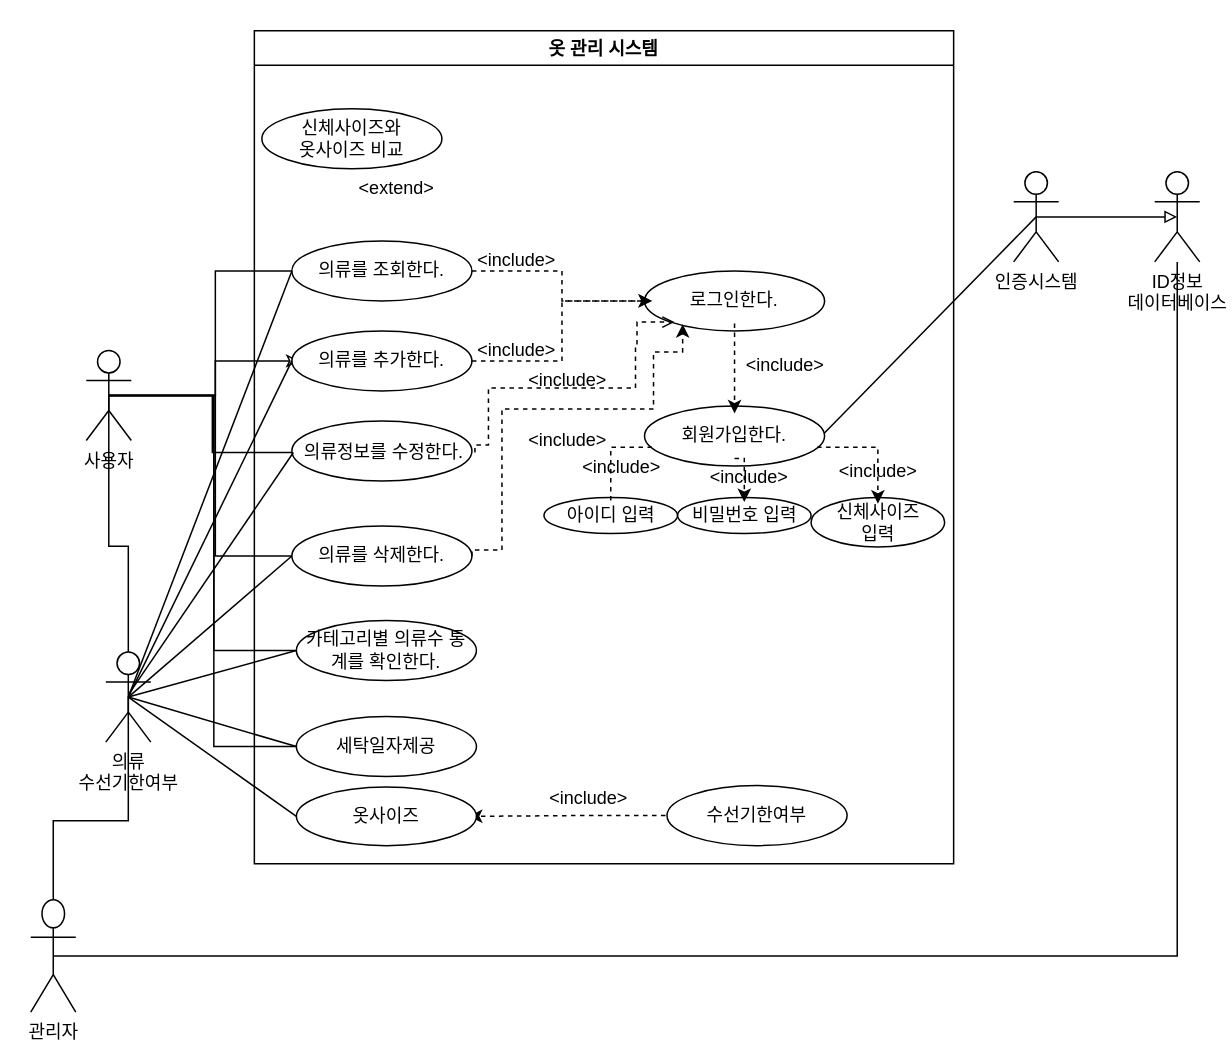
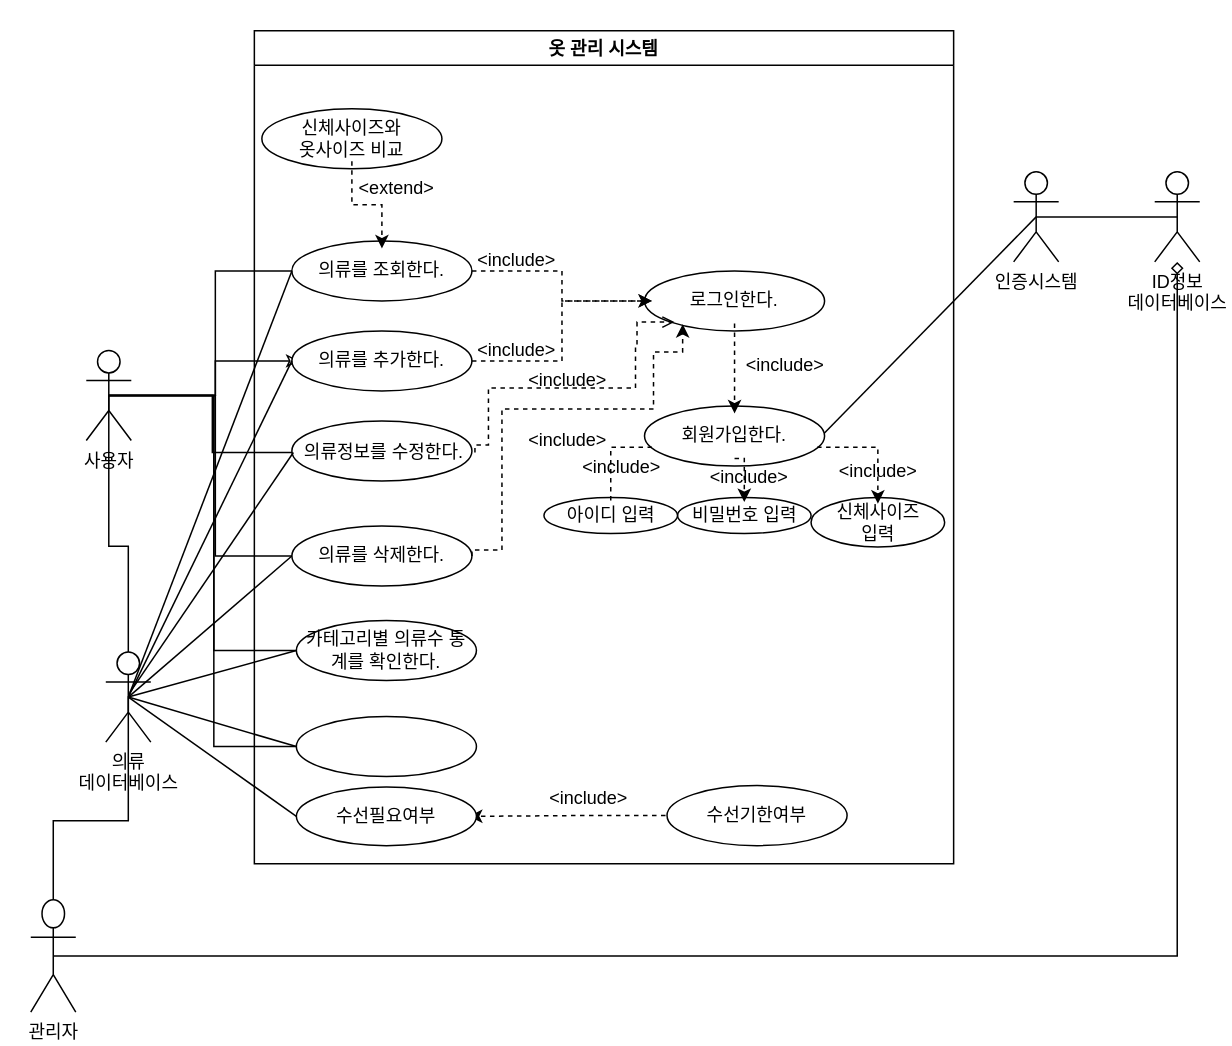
none -> (362, 205)
(1163, 217) -> (1167, 217)
(1177, 268) -> (1177, 274)
(386, 746) -> none
(129, 774) -> (129, 774)
(386, 817) -> (386, 817)
